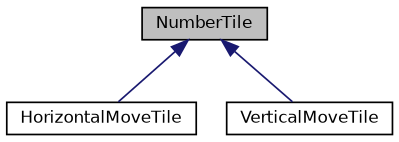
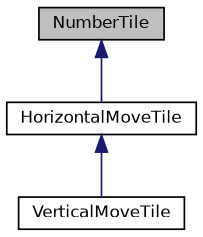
(264, 77) -> (102, 175)
